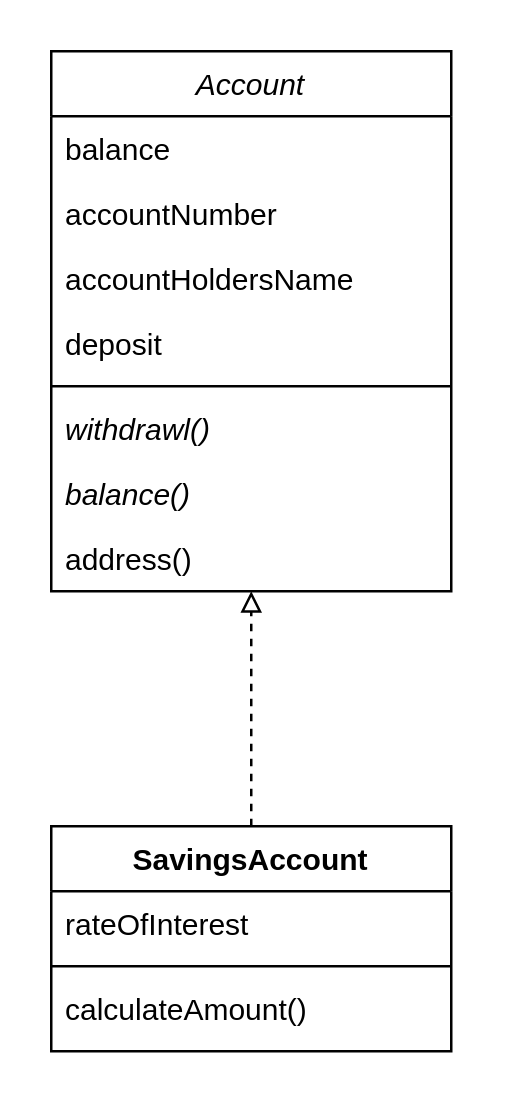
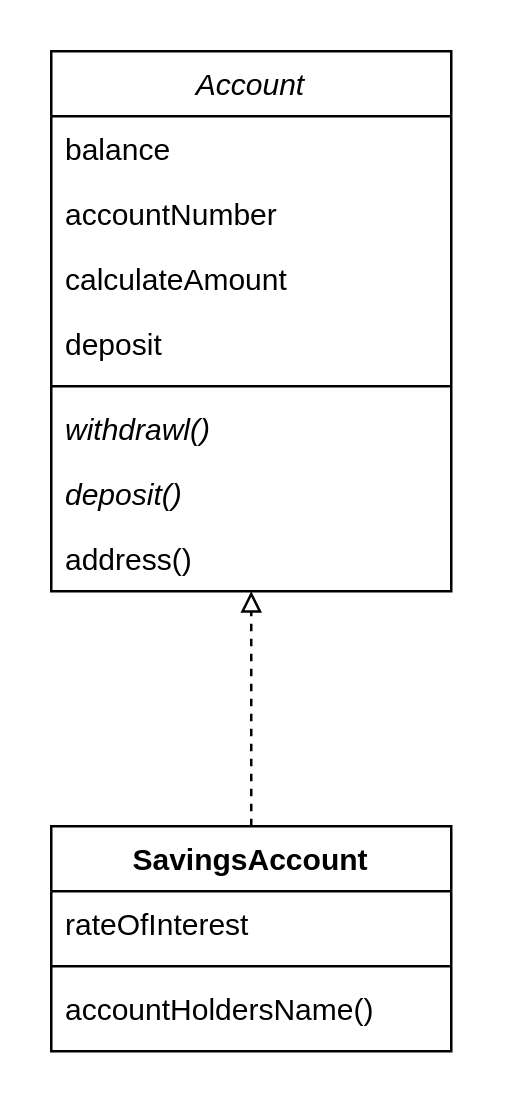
(212, 280) -> (183, 280)
(137, 495) -> (137, 495)
(200, 1010) -> (229, 1010)
